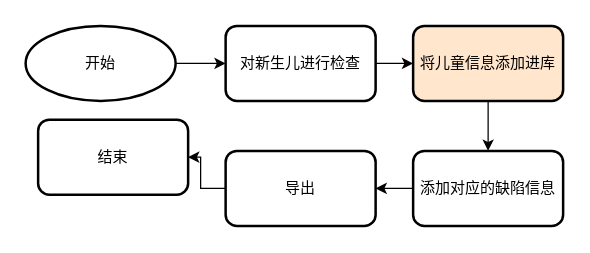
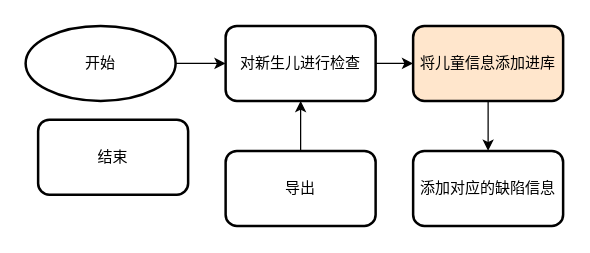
(201, 183) -> (301, 130)
(390, 188) -> none
